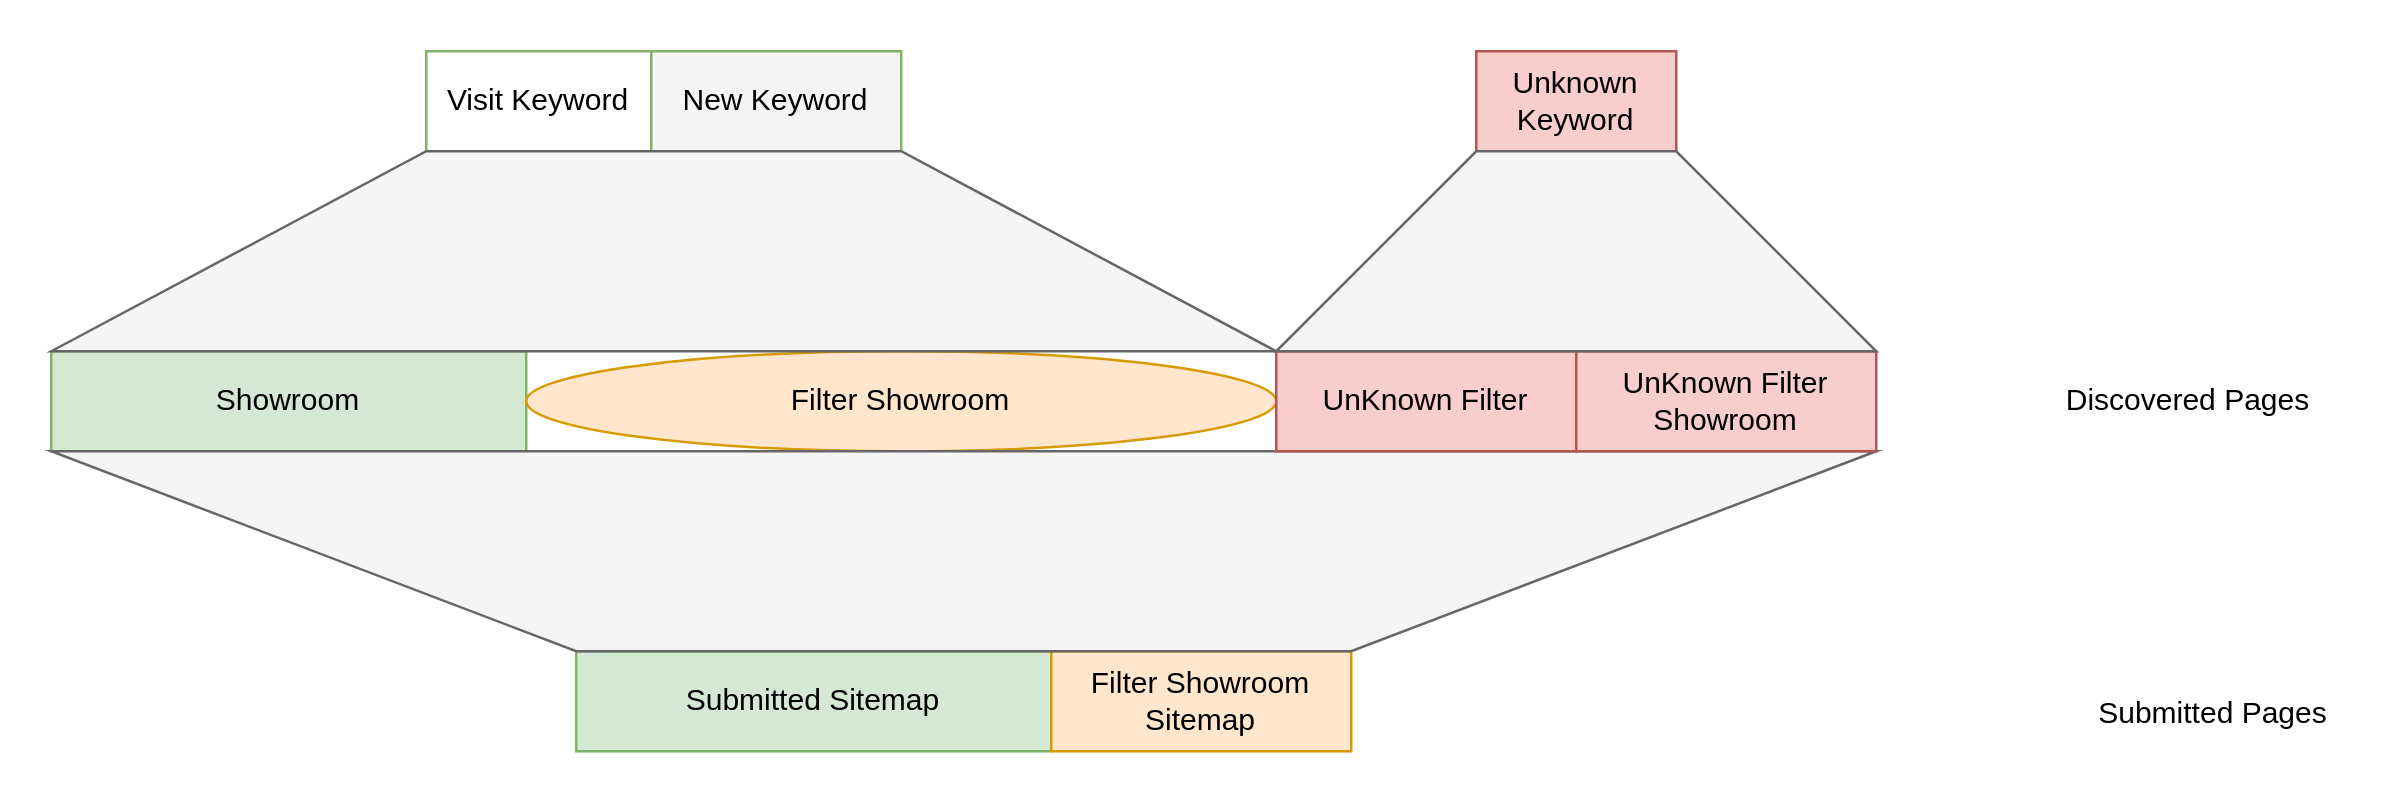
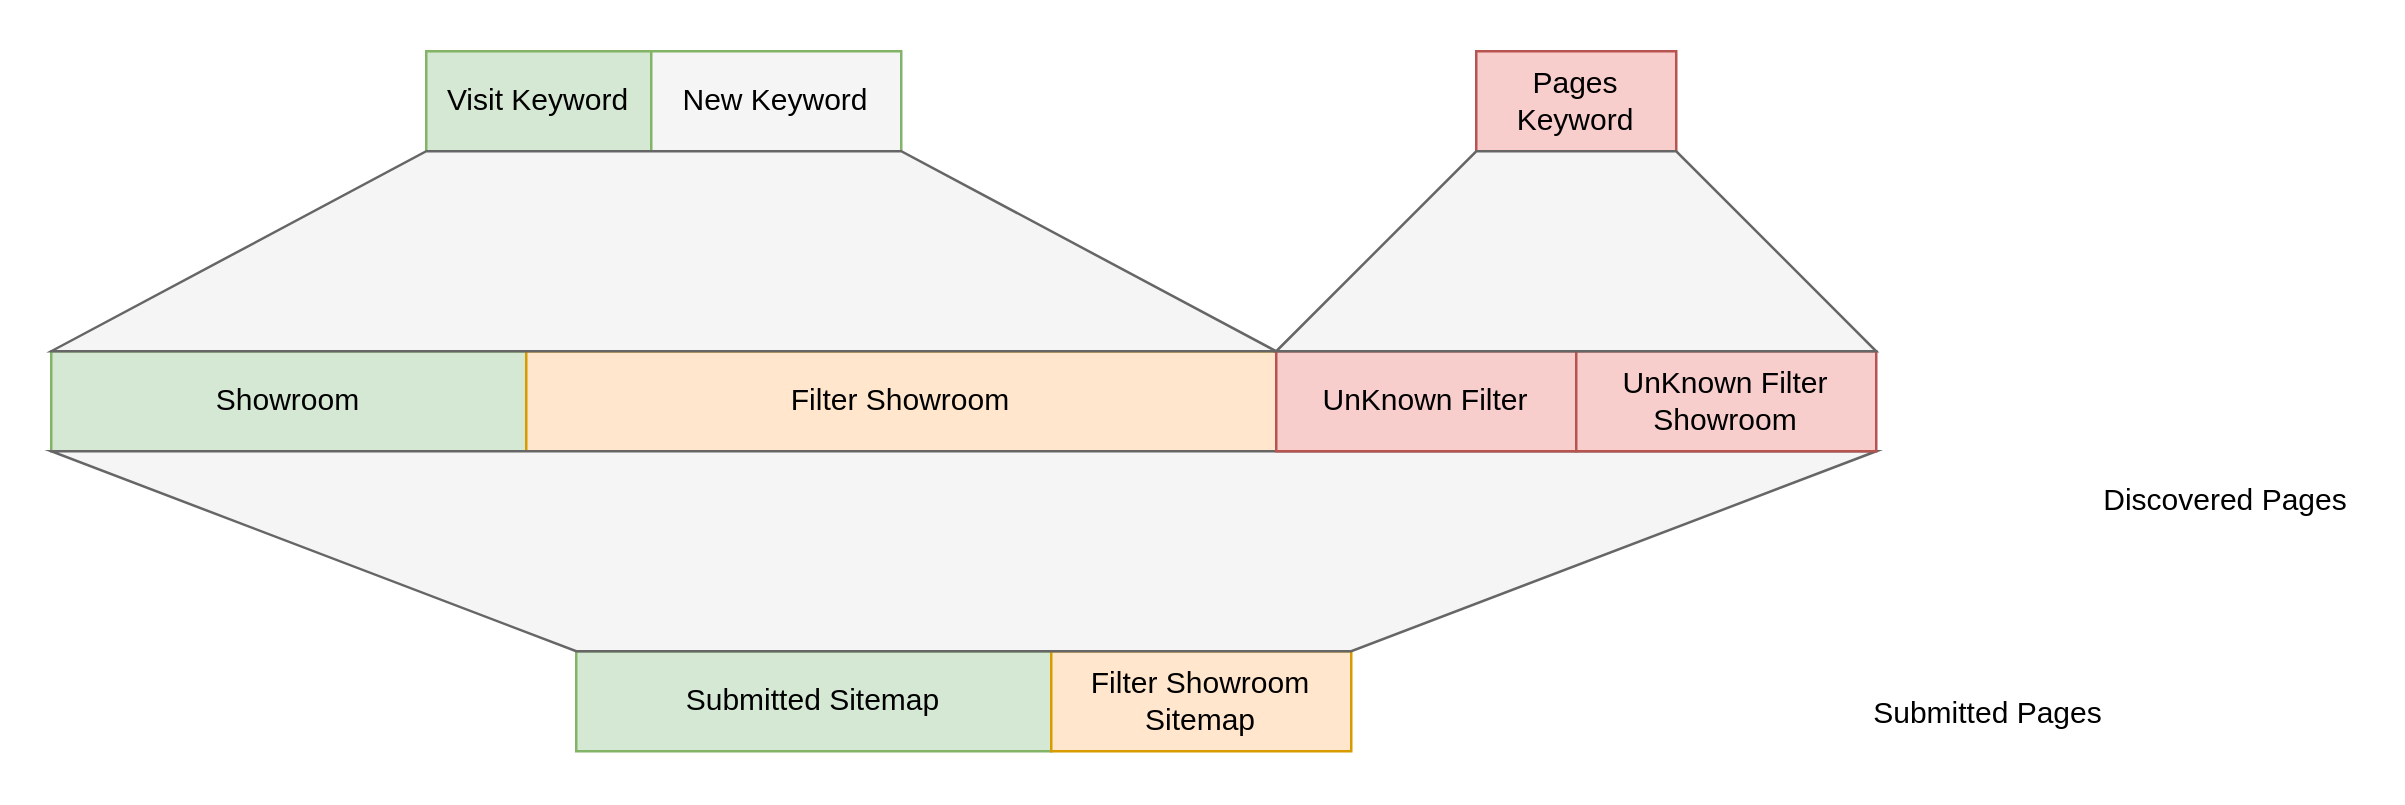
(539, 101) -> (539, 101)
(1576, 101) -> (1576, 101)
(901, 401) -> (901, 401)
(2189, 401) -> (2226, 501)
(2214, 714) -> (1989, 714)
